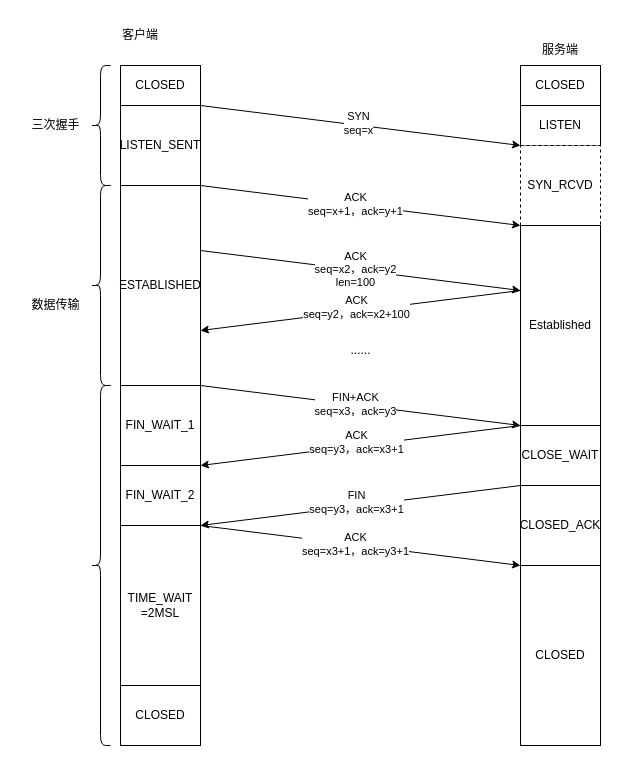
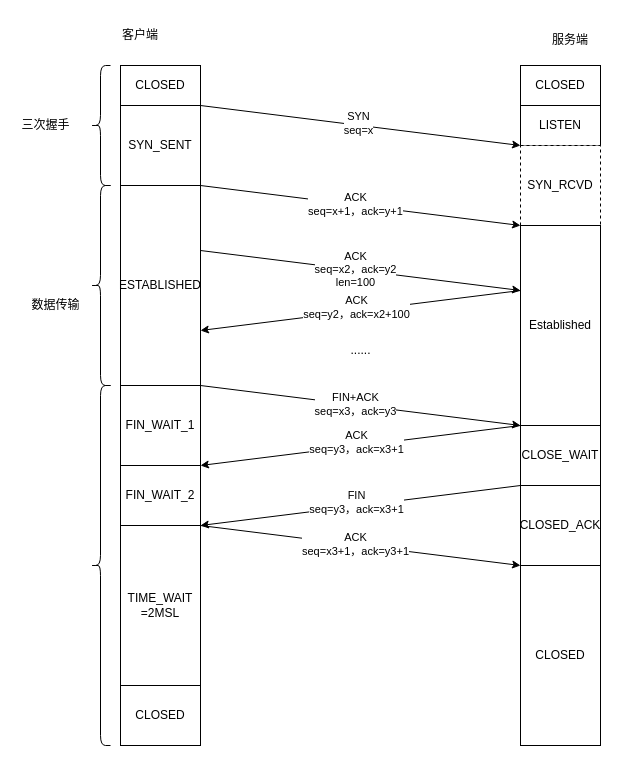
(561, 51) -> (571, 41)
(56, 126) -> (46, 126)
(161, 146) -> (161, 146)
